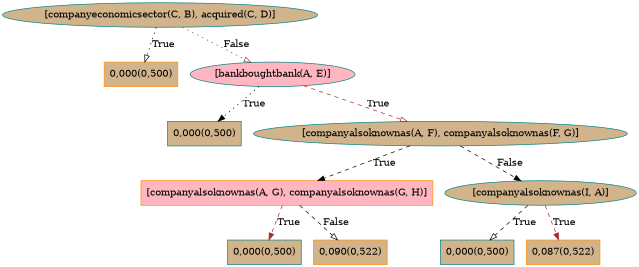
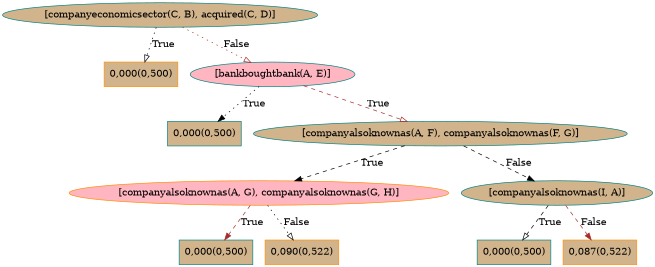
(287, 193) -> (259, 193)
(316, 220) -> (278, 220)
(564, 223) -> (594, 223)
